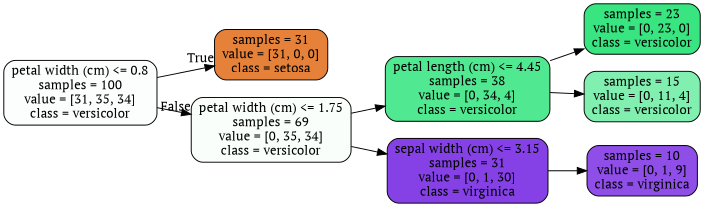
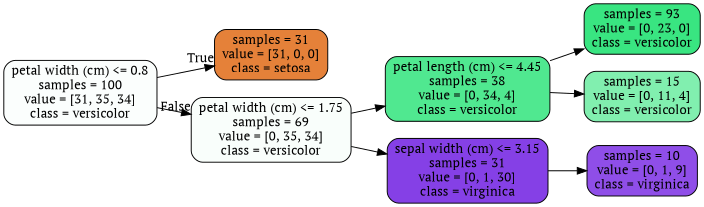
(642, 29) -> (642, 29)
